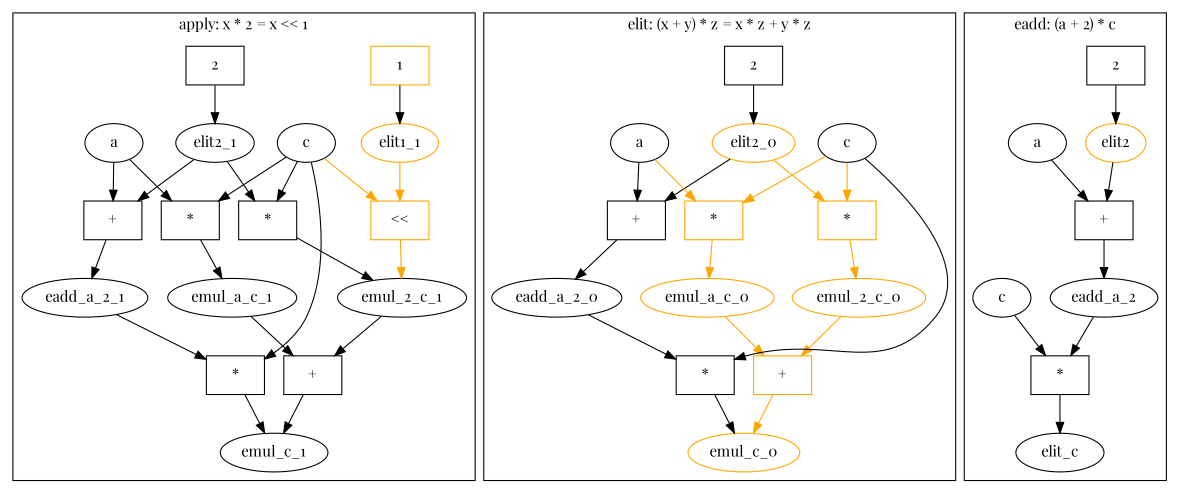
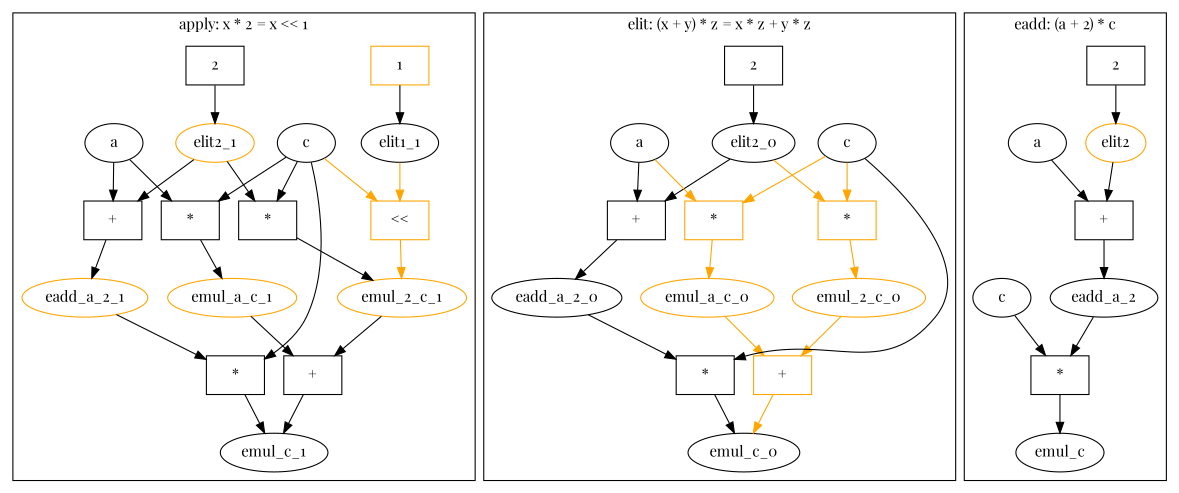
(215, 143) -> (215, 143)
(400, 143) -> (400, 143)
(754, 143) -> (754, 143)
(85, 298) -> (85, 298)
(232, 298) -> (232, 298)
(402, 298) -> (402, 298)
(744, 453) -> (744, 453)
(1060, 453) -> (1060, 453)
